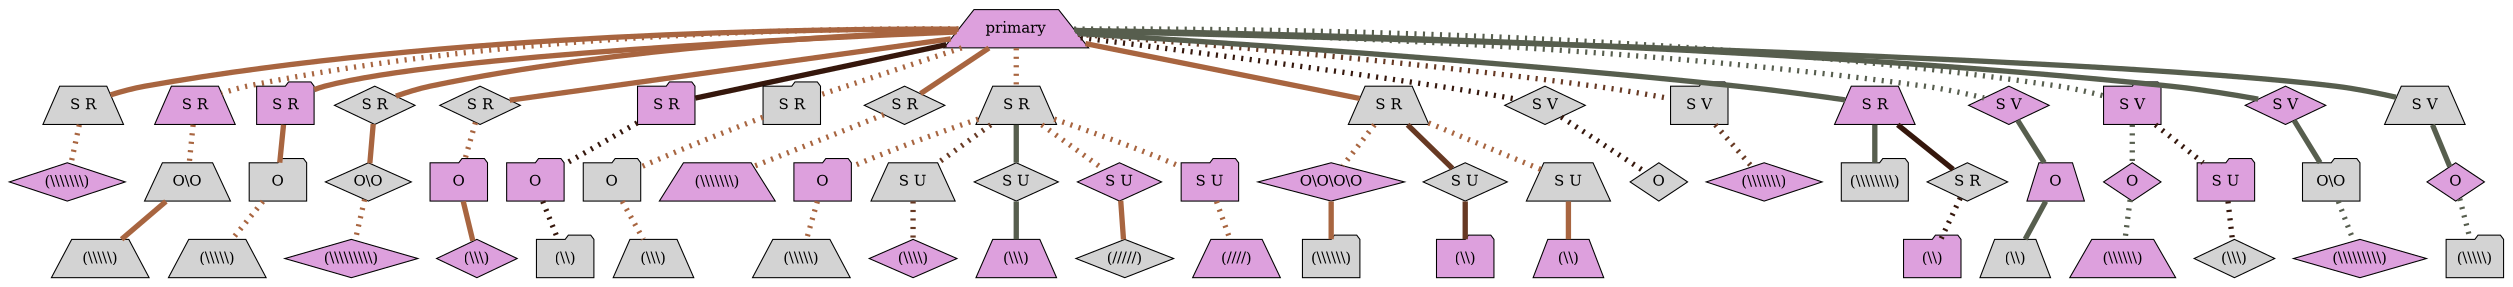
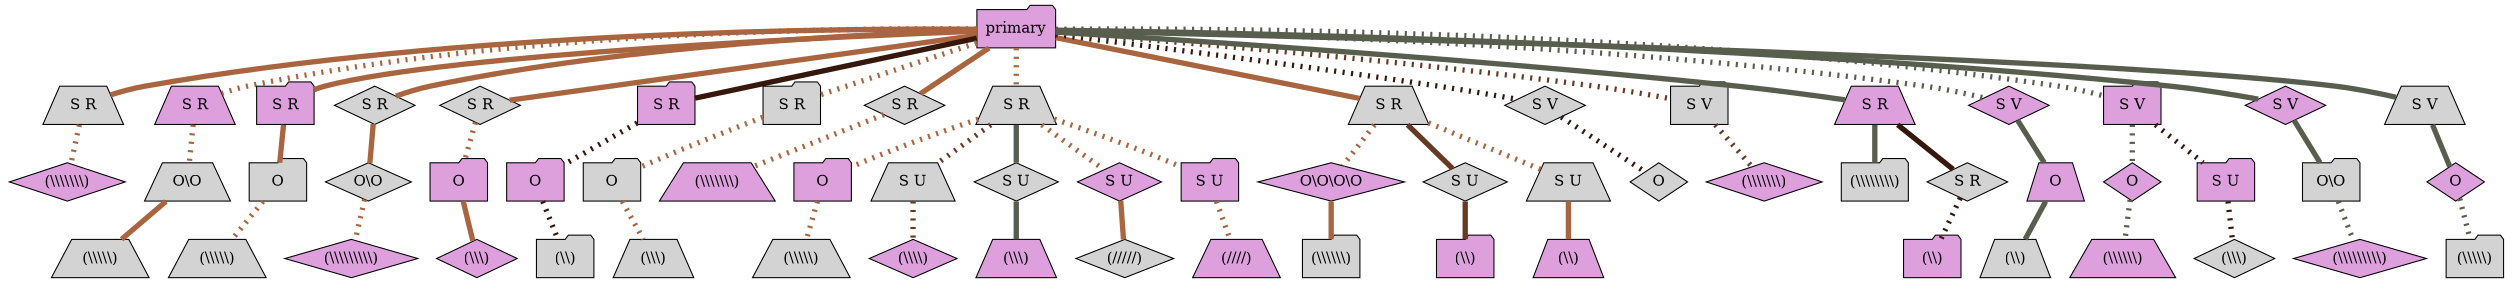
(1016, 29) -> (1016, 29)
